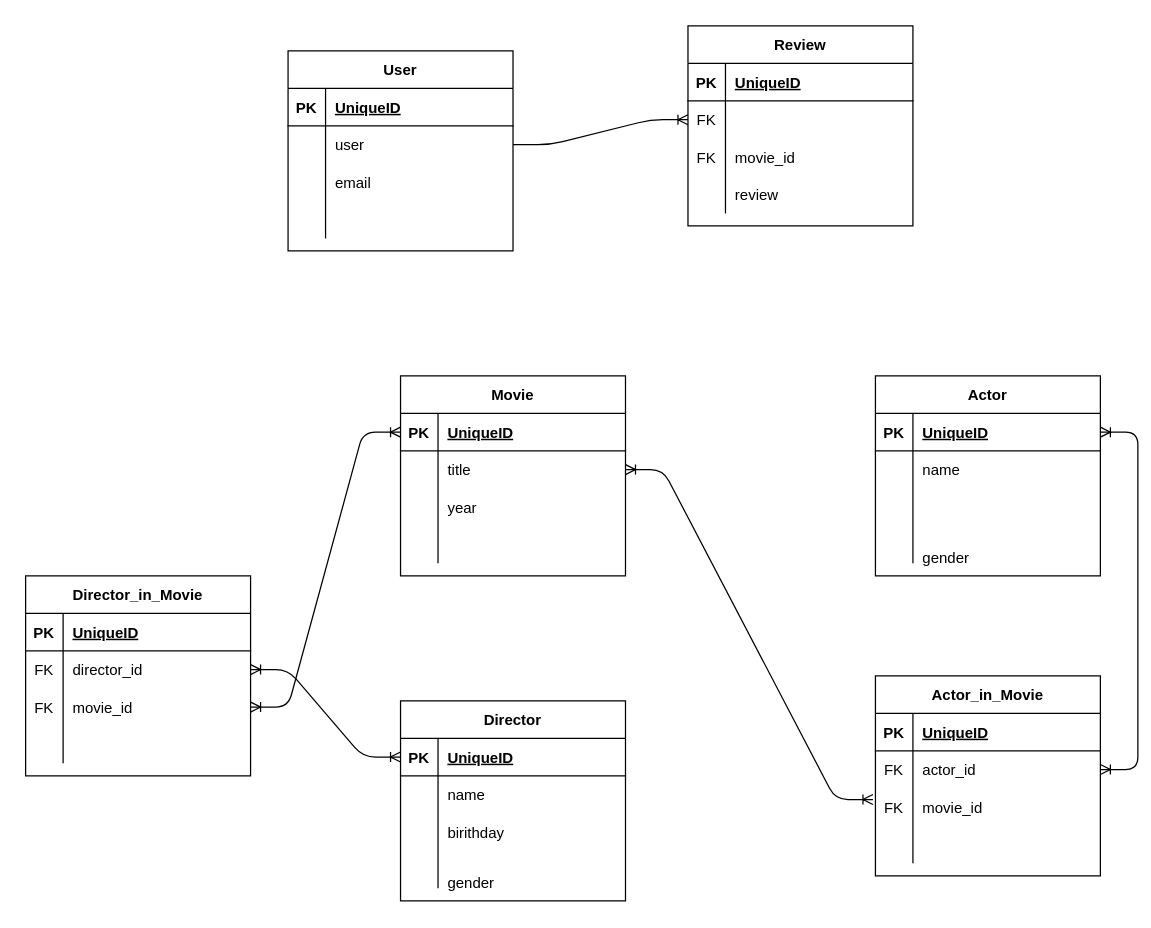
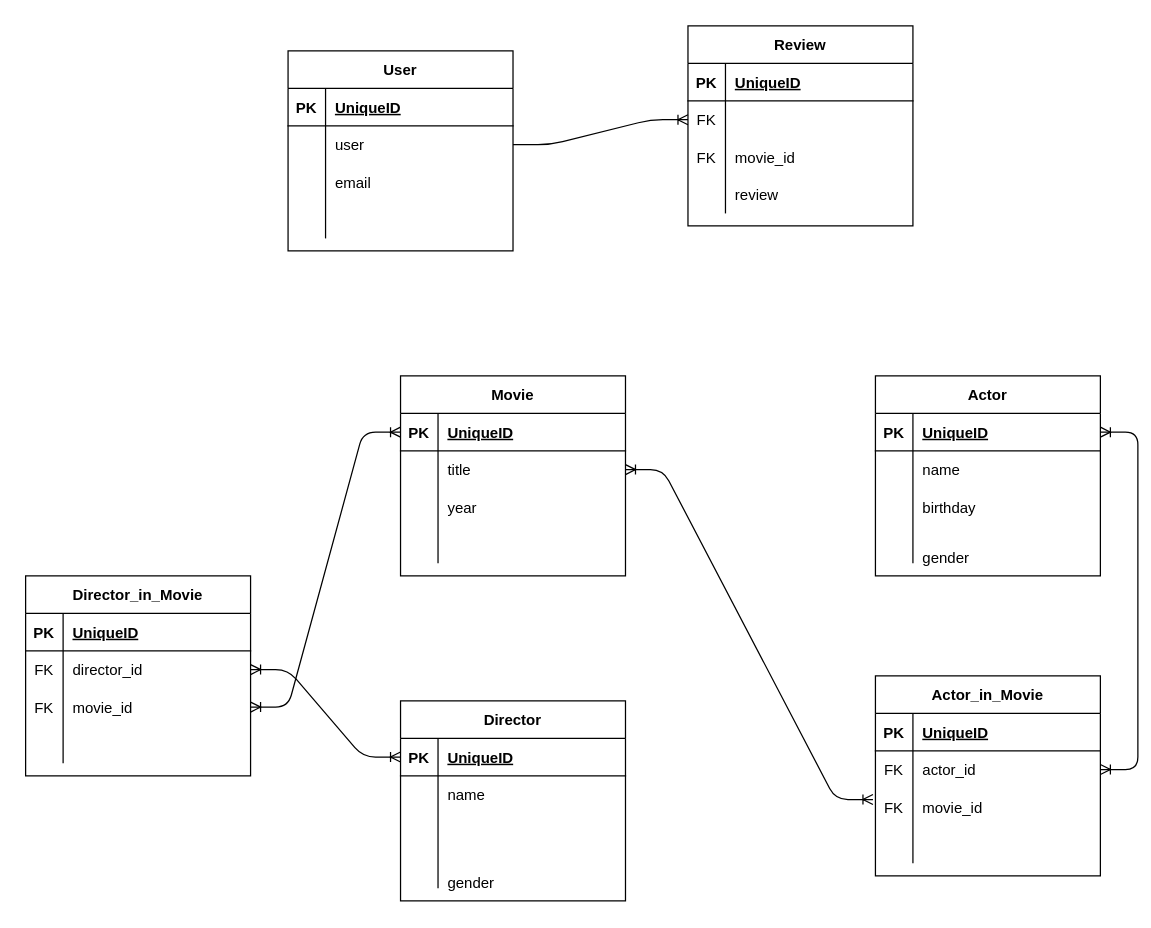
none -> (1007, 507)
(532, 832) -> none
